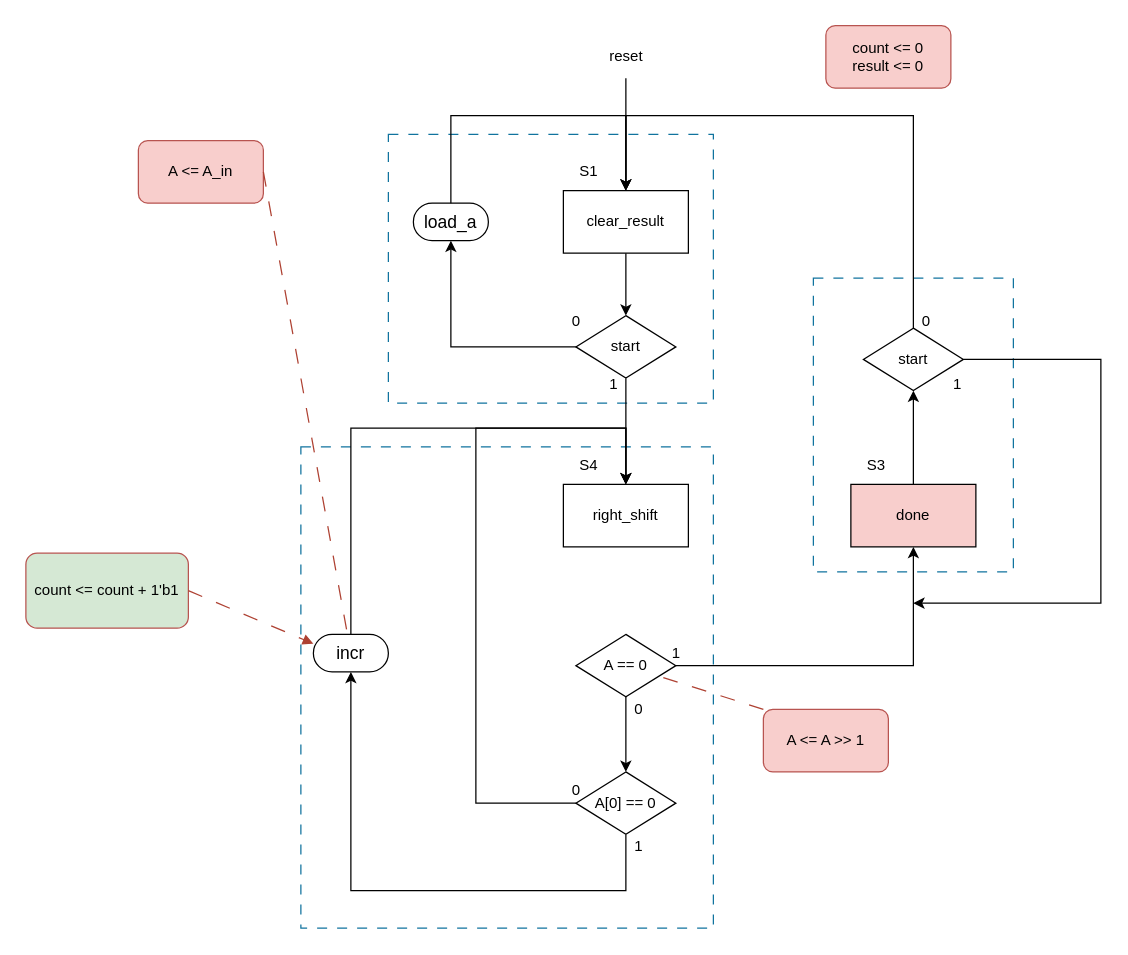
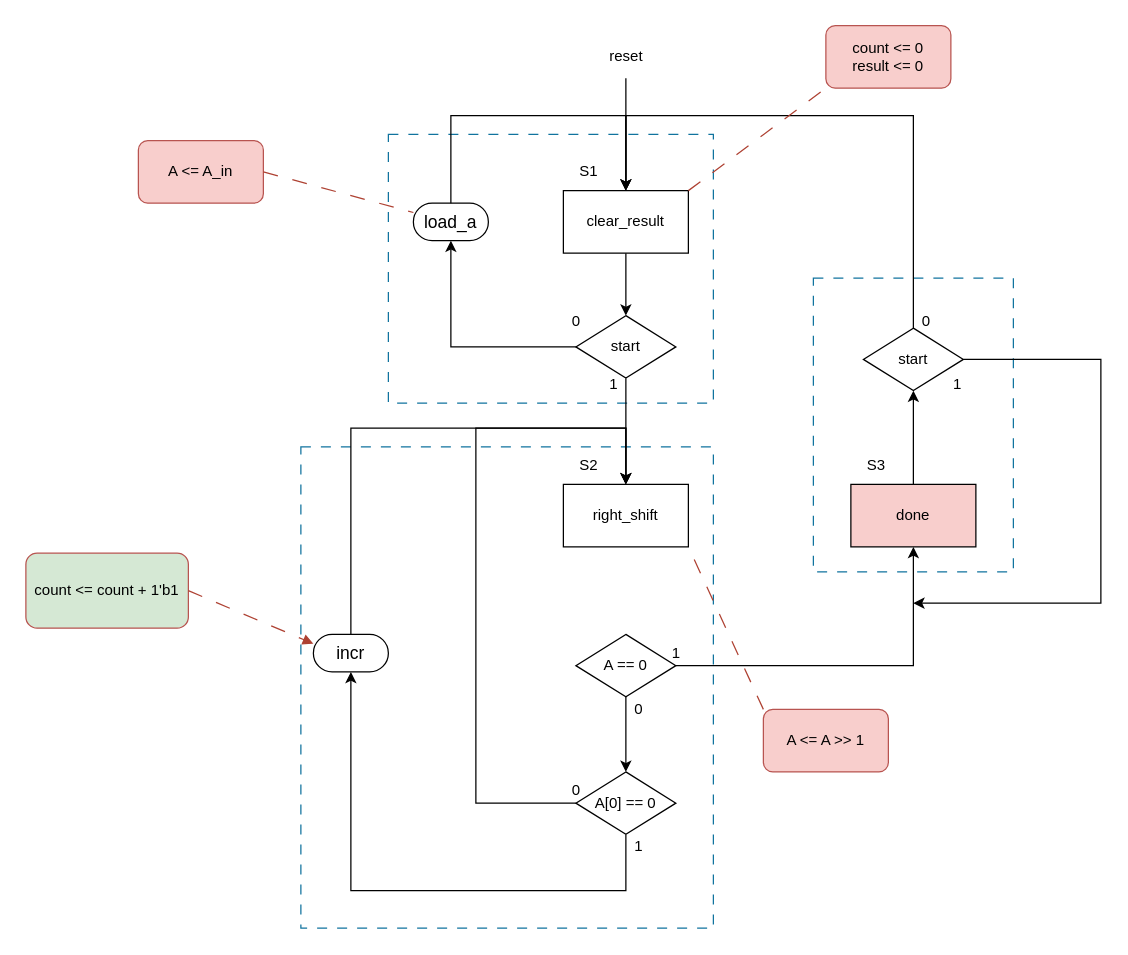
none -> (766, 132)
(291, 325) -> (299, 182)
(589, 466) -> (589, 466)
(728, 698) -> (735, 648)
